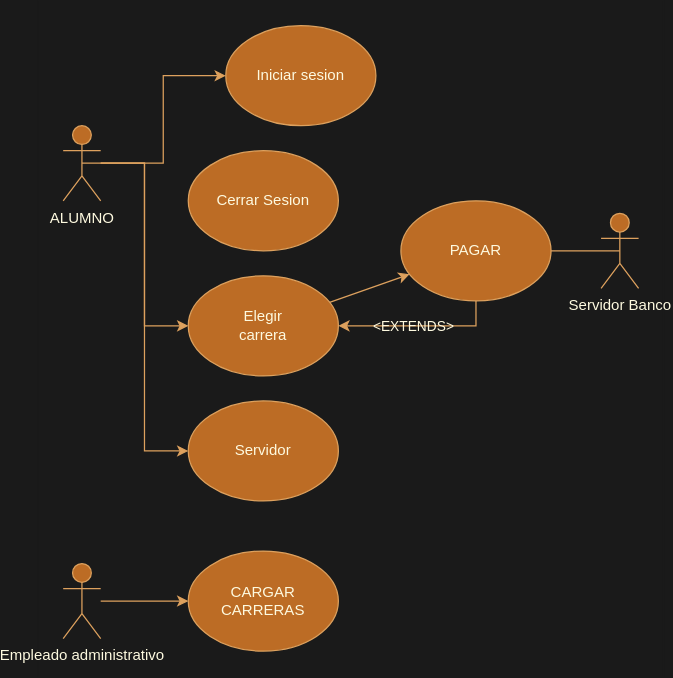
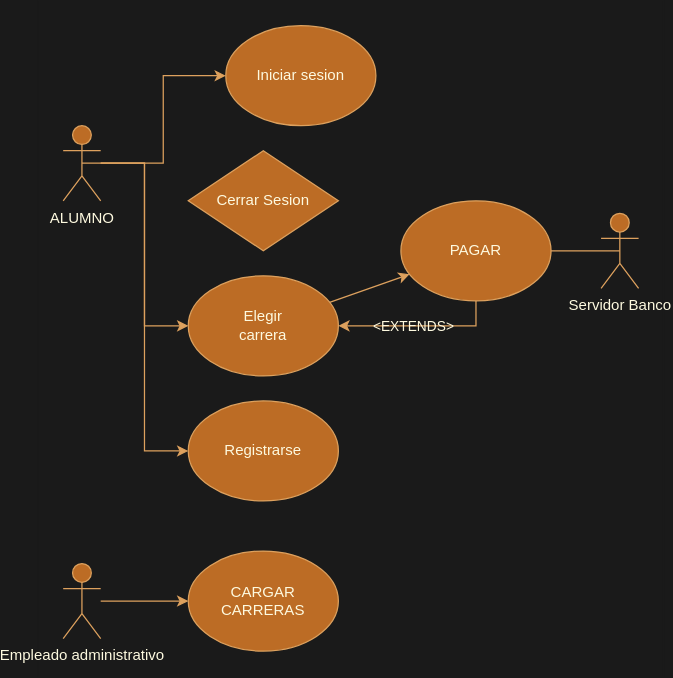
(263, 201) -> (263, 201)
(263, 451) -> (263, 451)
